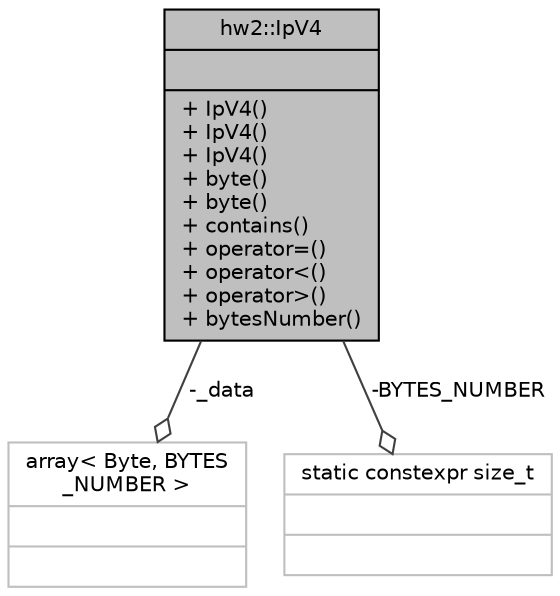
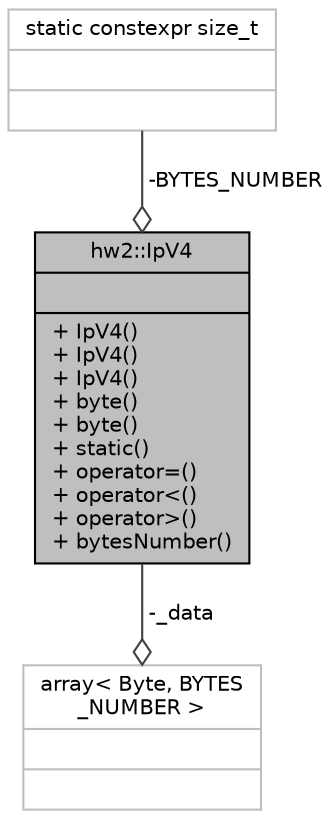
(246, 226) -> (101, 449)
(363, 386) -> (142, 168)
